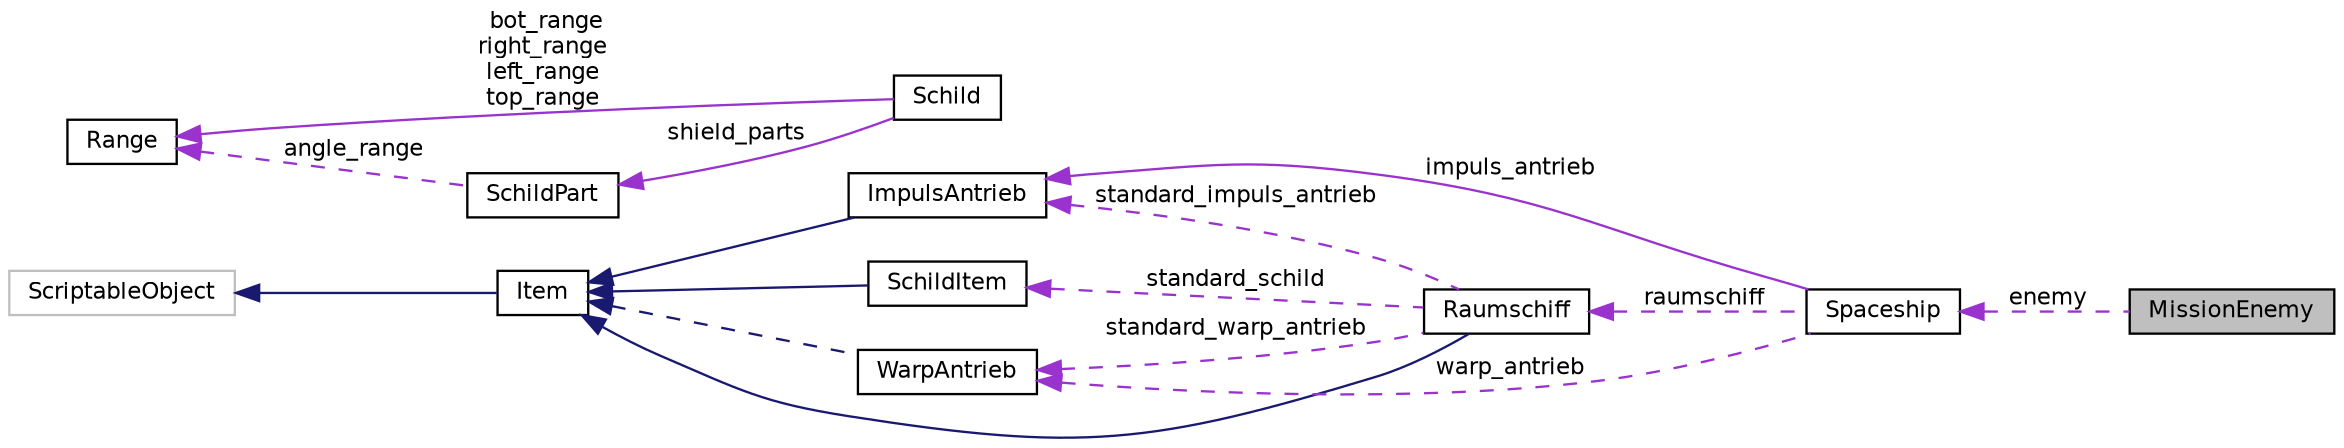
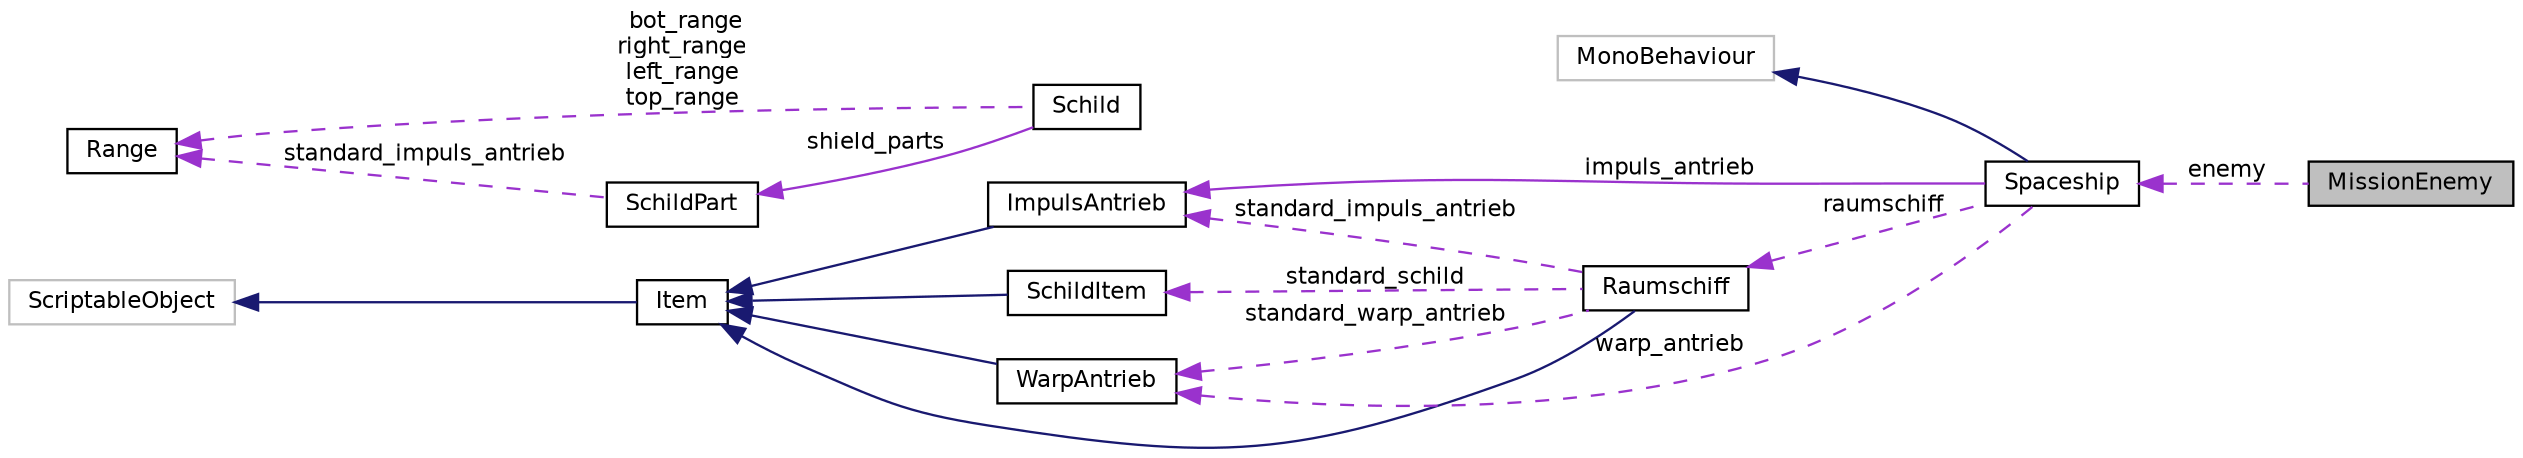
none -> (1666, 58)
(547, 113) -> (616, 115)
(351, 150) -> (421, 155)
(735, 330) -> (874, 340)
